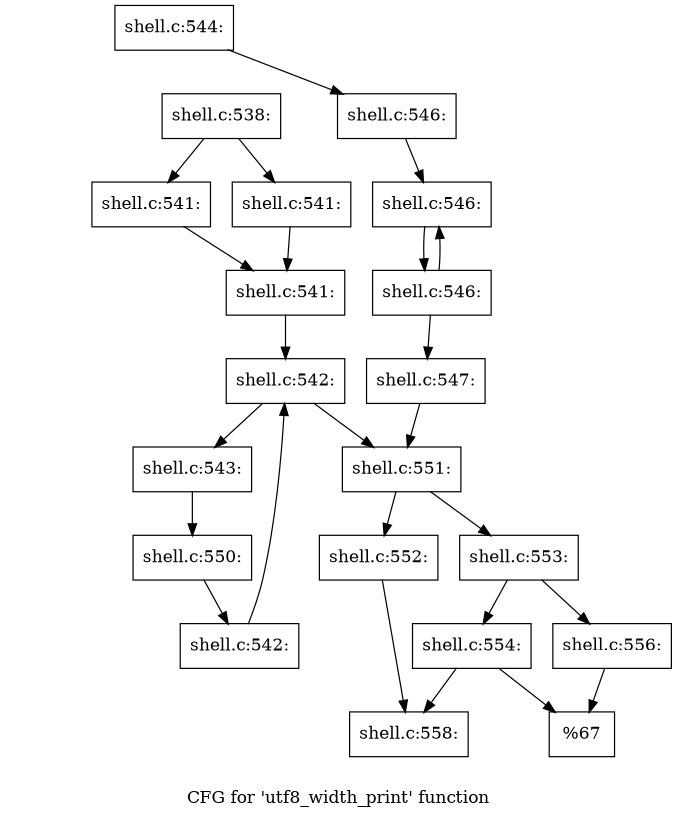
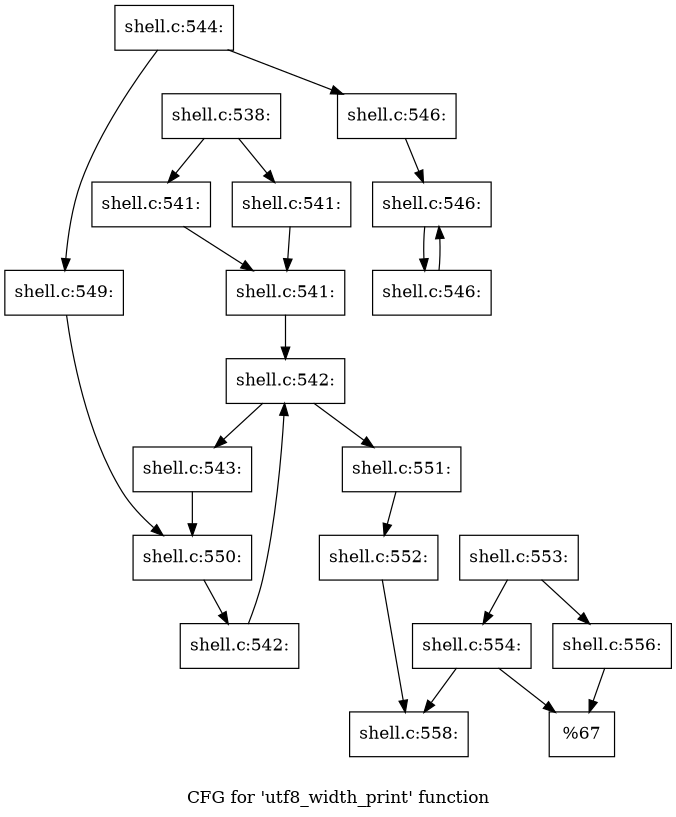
none -> (64, 293)
(426, 381) -> none
(455, 510) -> none
